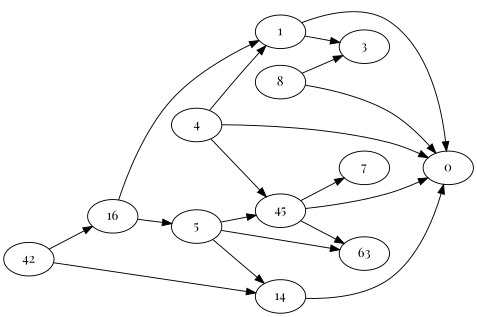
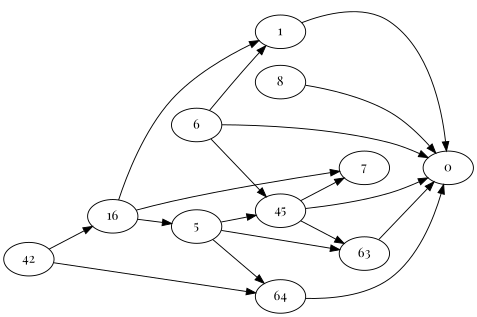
(364, 47) -> none
(197, 125) -> (197, 125)
none -> (233, 189)
none -> (403, 214)
(281, 296) -> (281, 296)
